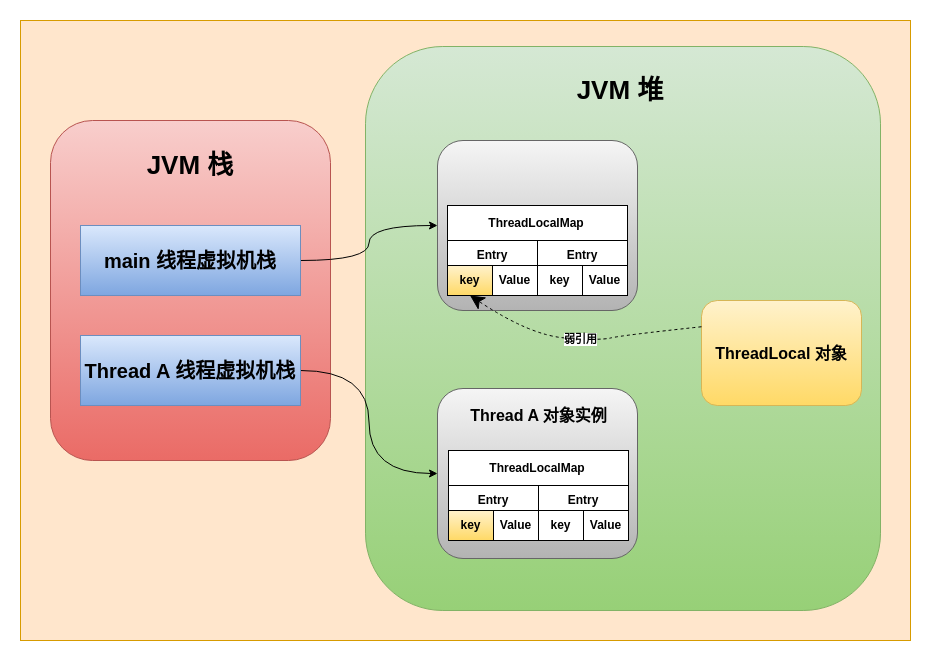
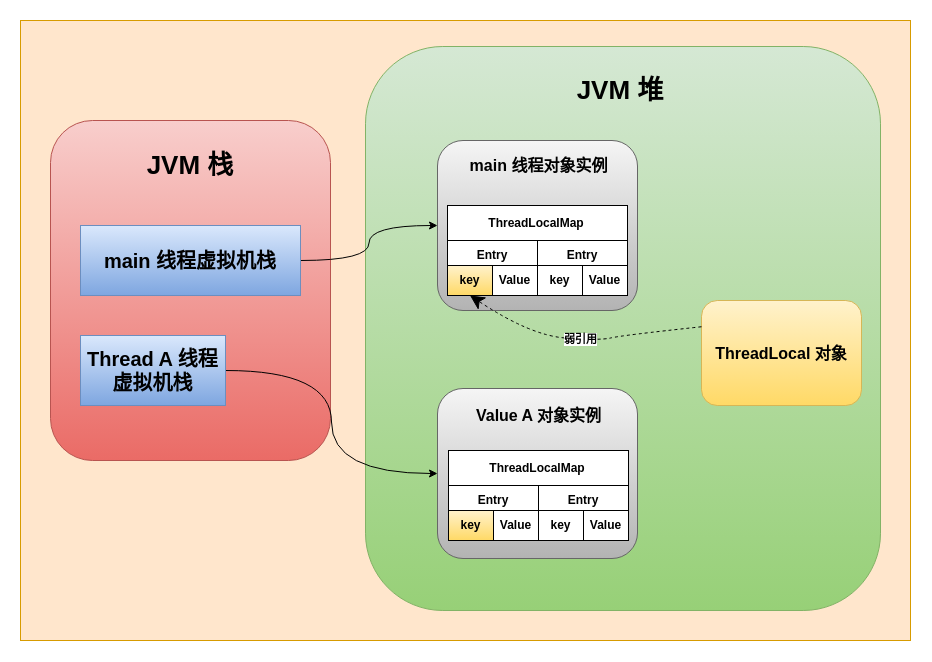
none -> (539, 166)
(191, 371) -> (153, 371)
(539, 416) -> (539, 416)
